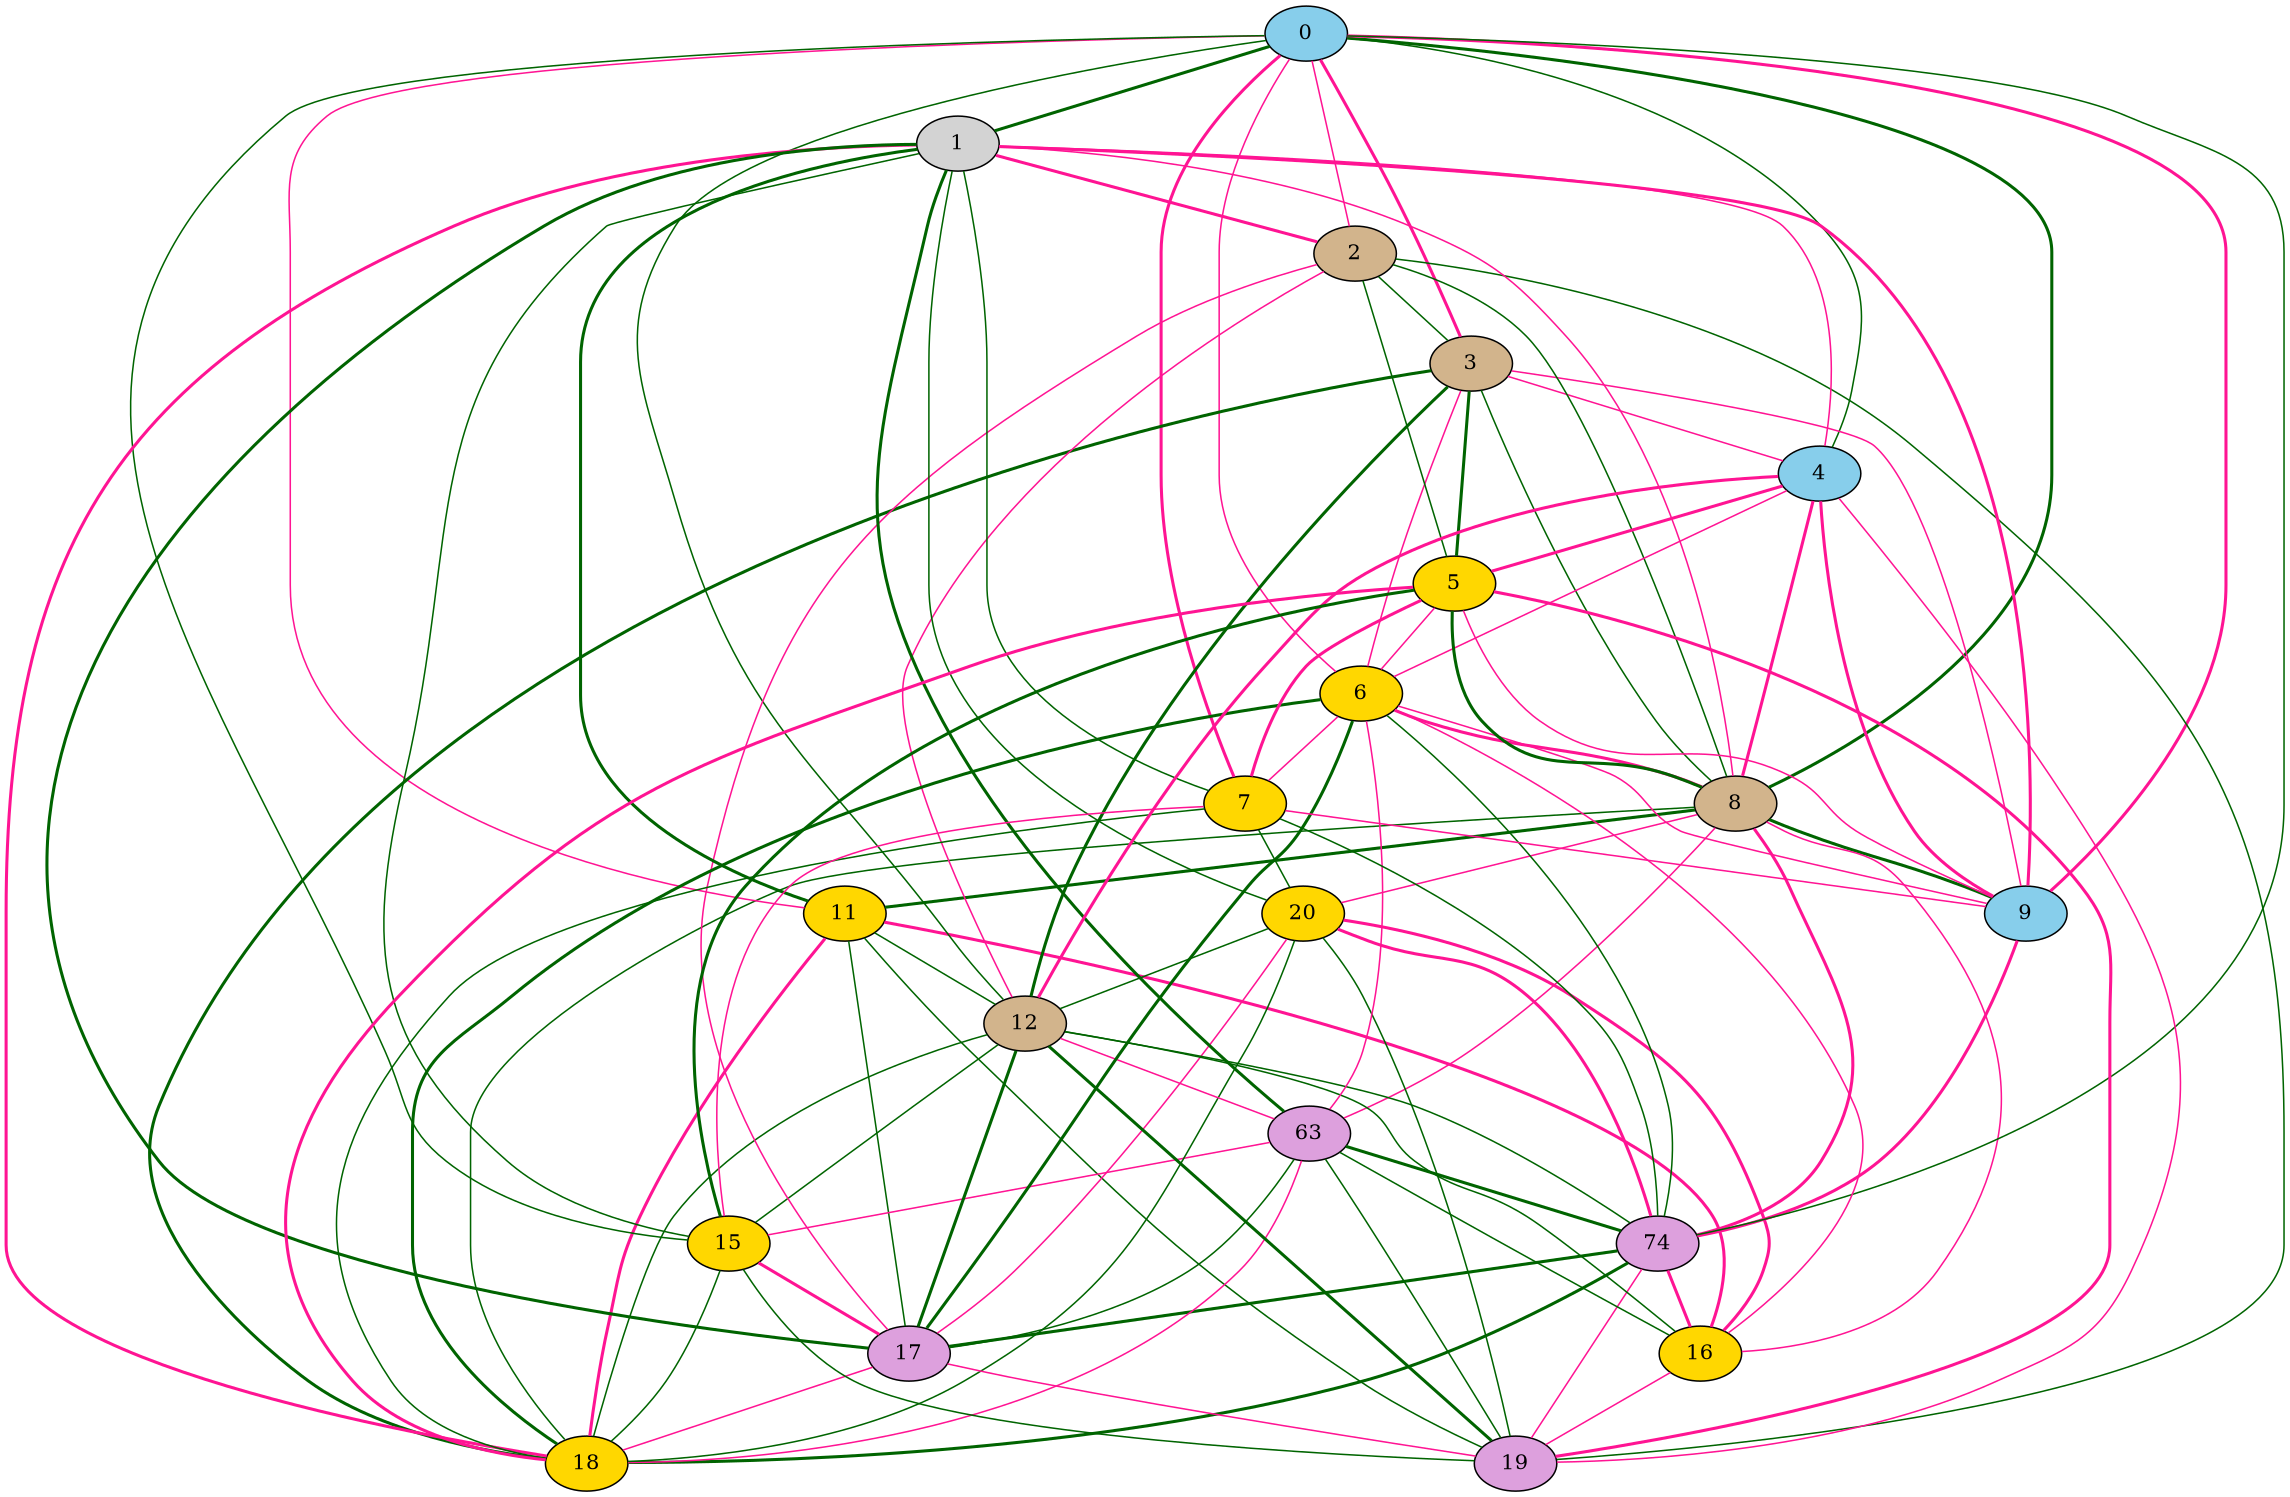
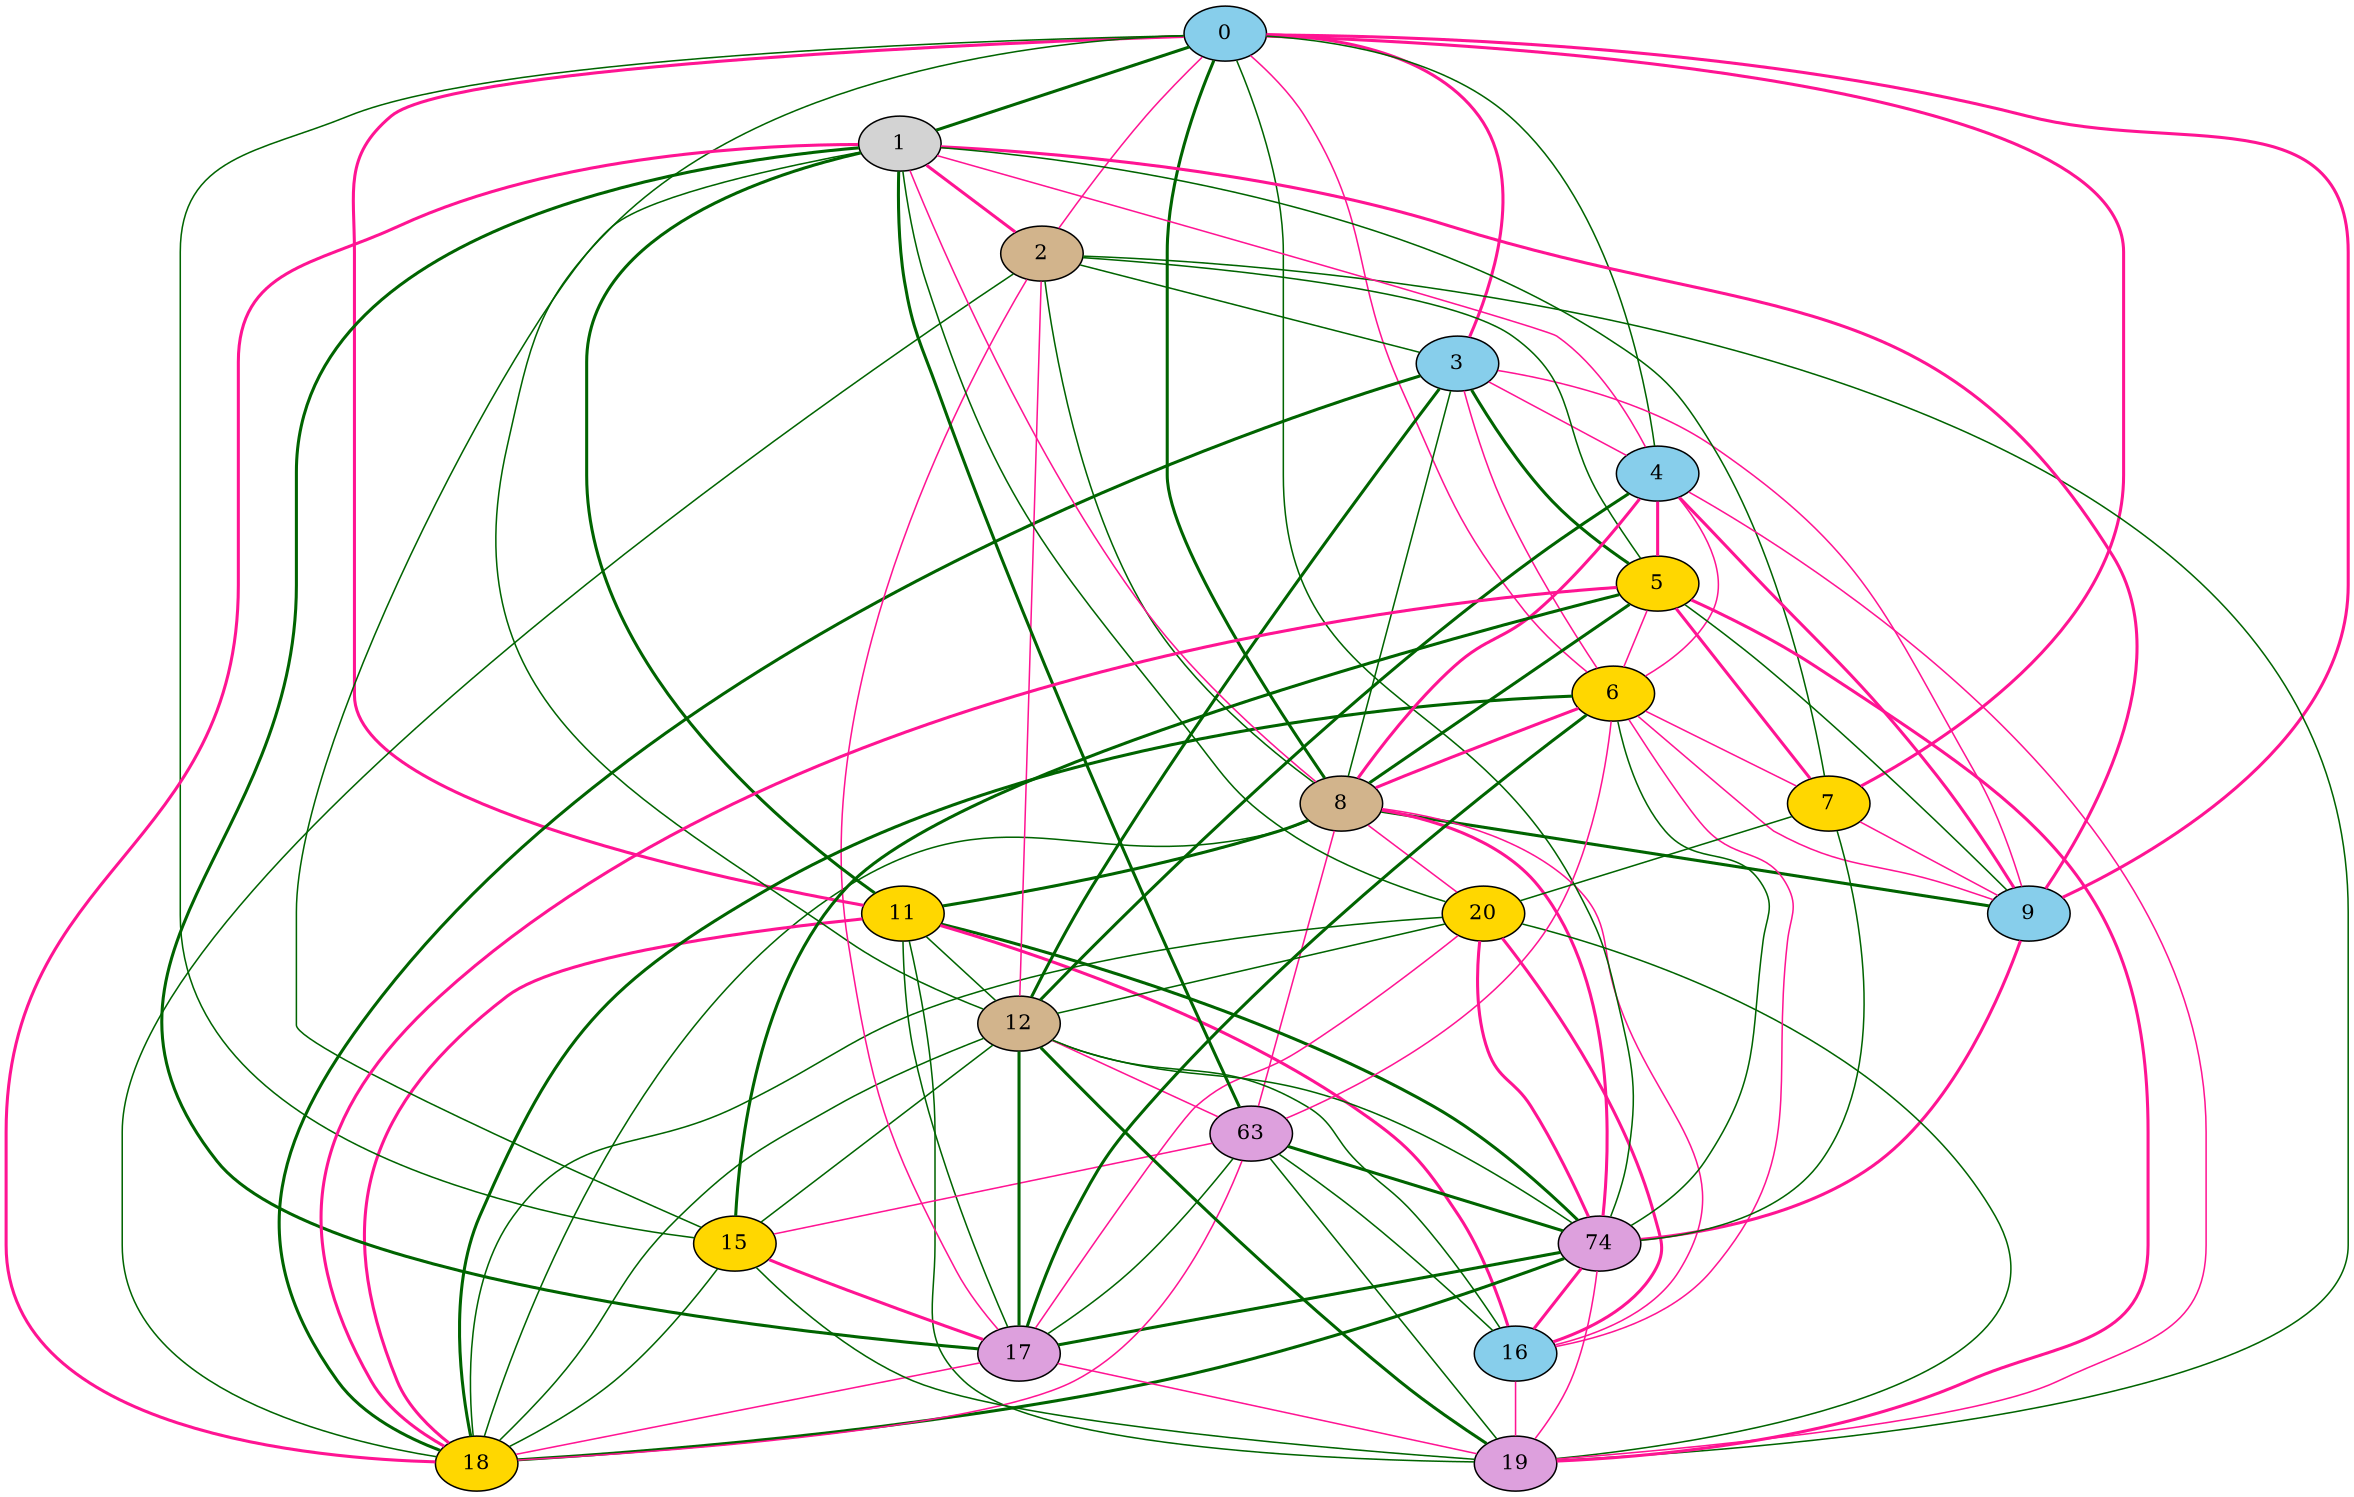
(289, 201) -> (354, 285)
(1471, 364) -> (1458, 364)
(1303, 624) -> (1322, 731)
(1698, 754) -> (1851, 742)
(766, 916) -> none
(525, 948) -> (347, 794)
none -> (1263, 1026)
(1700, 1354) -> (1516, 1354)
